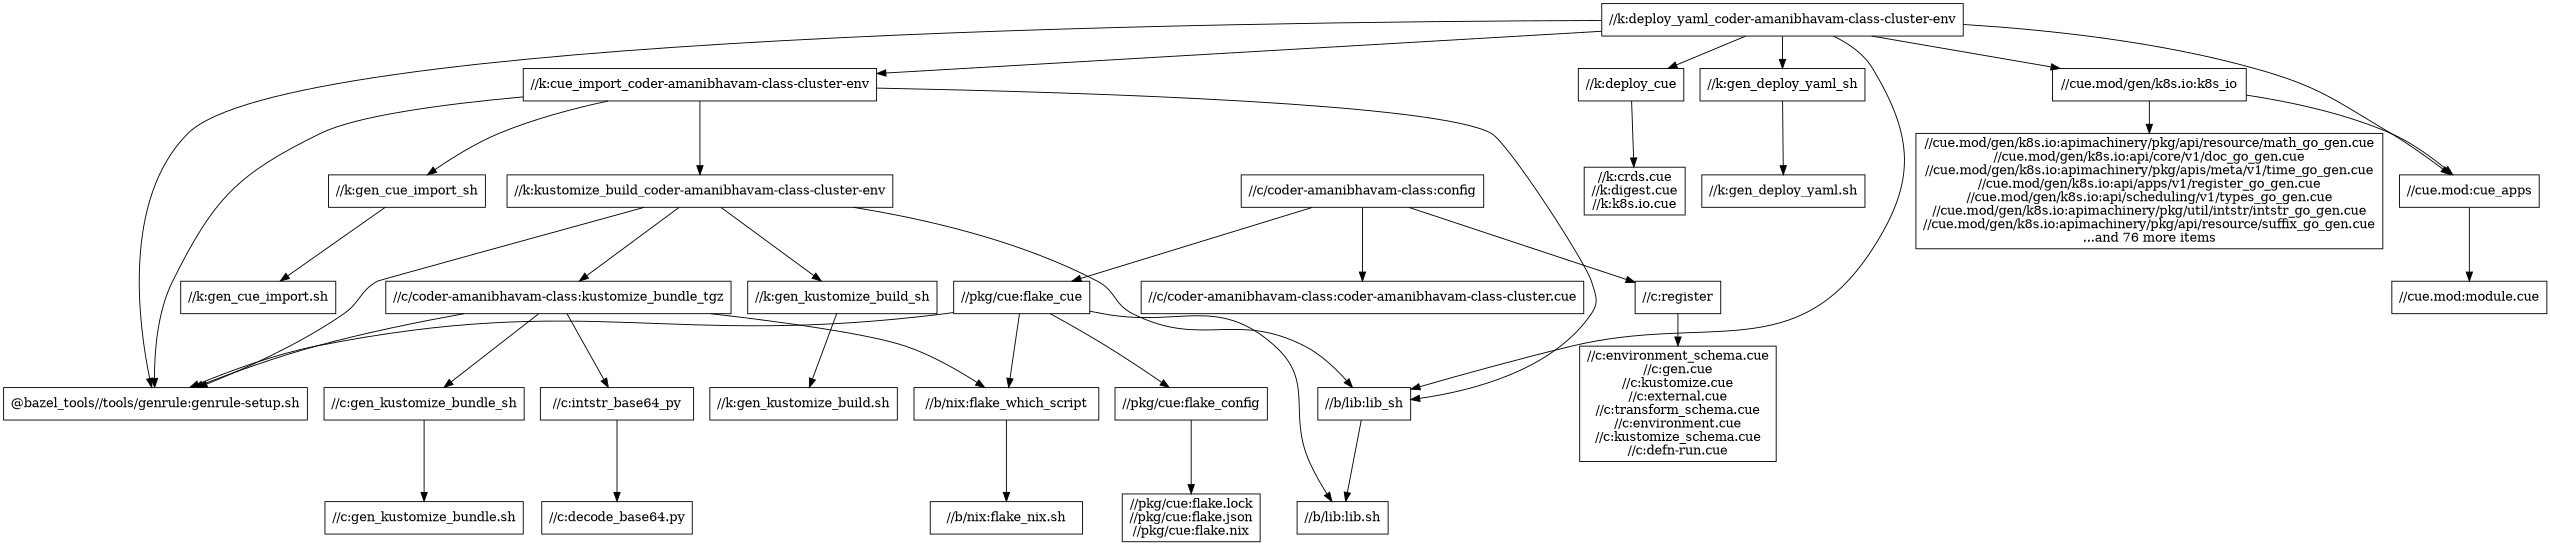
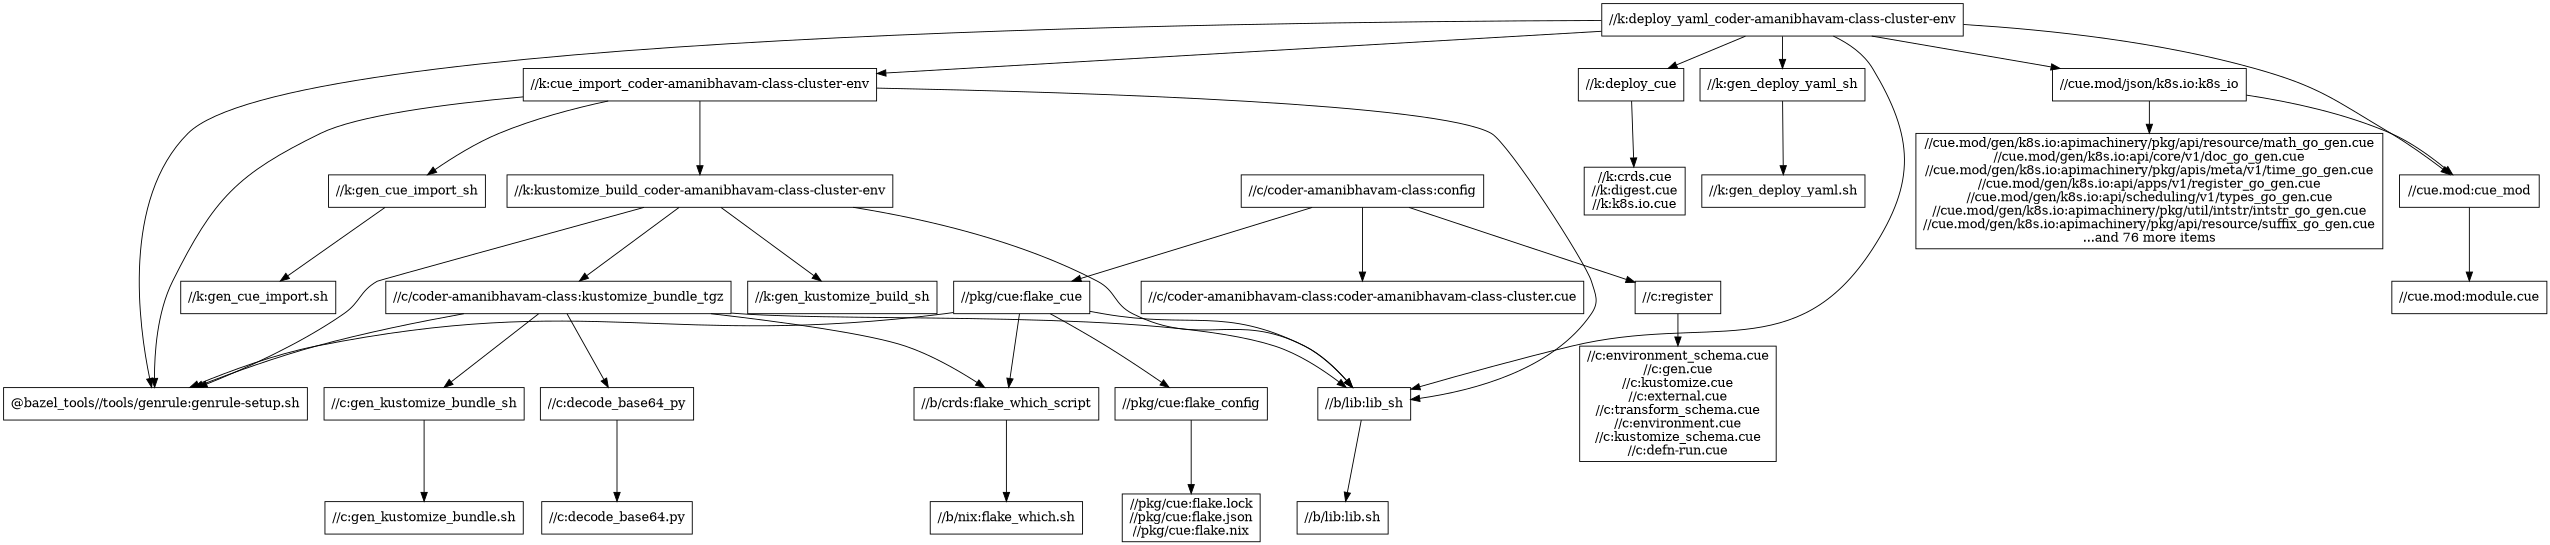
(2149, 85) -> (2149, 85)
(2469, 191) -> (2469, 191)
none -> (1041, 320)
(1269, 342) -> (1226, 322)
(617, 404) -> (617, 404)
(804, 404) -> none
(1006, 404) -> (1006, 404)
(1006, 518) -> (1006, 518)
